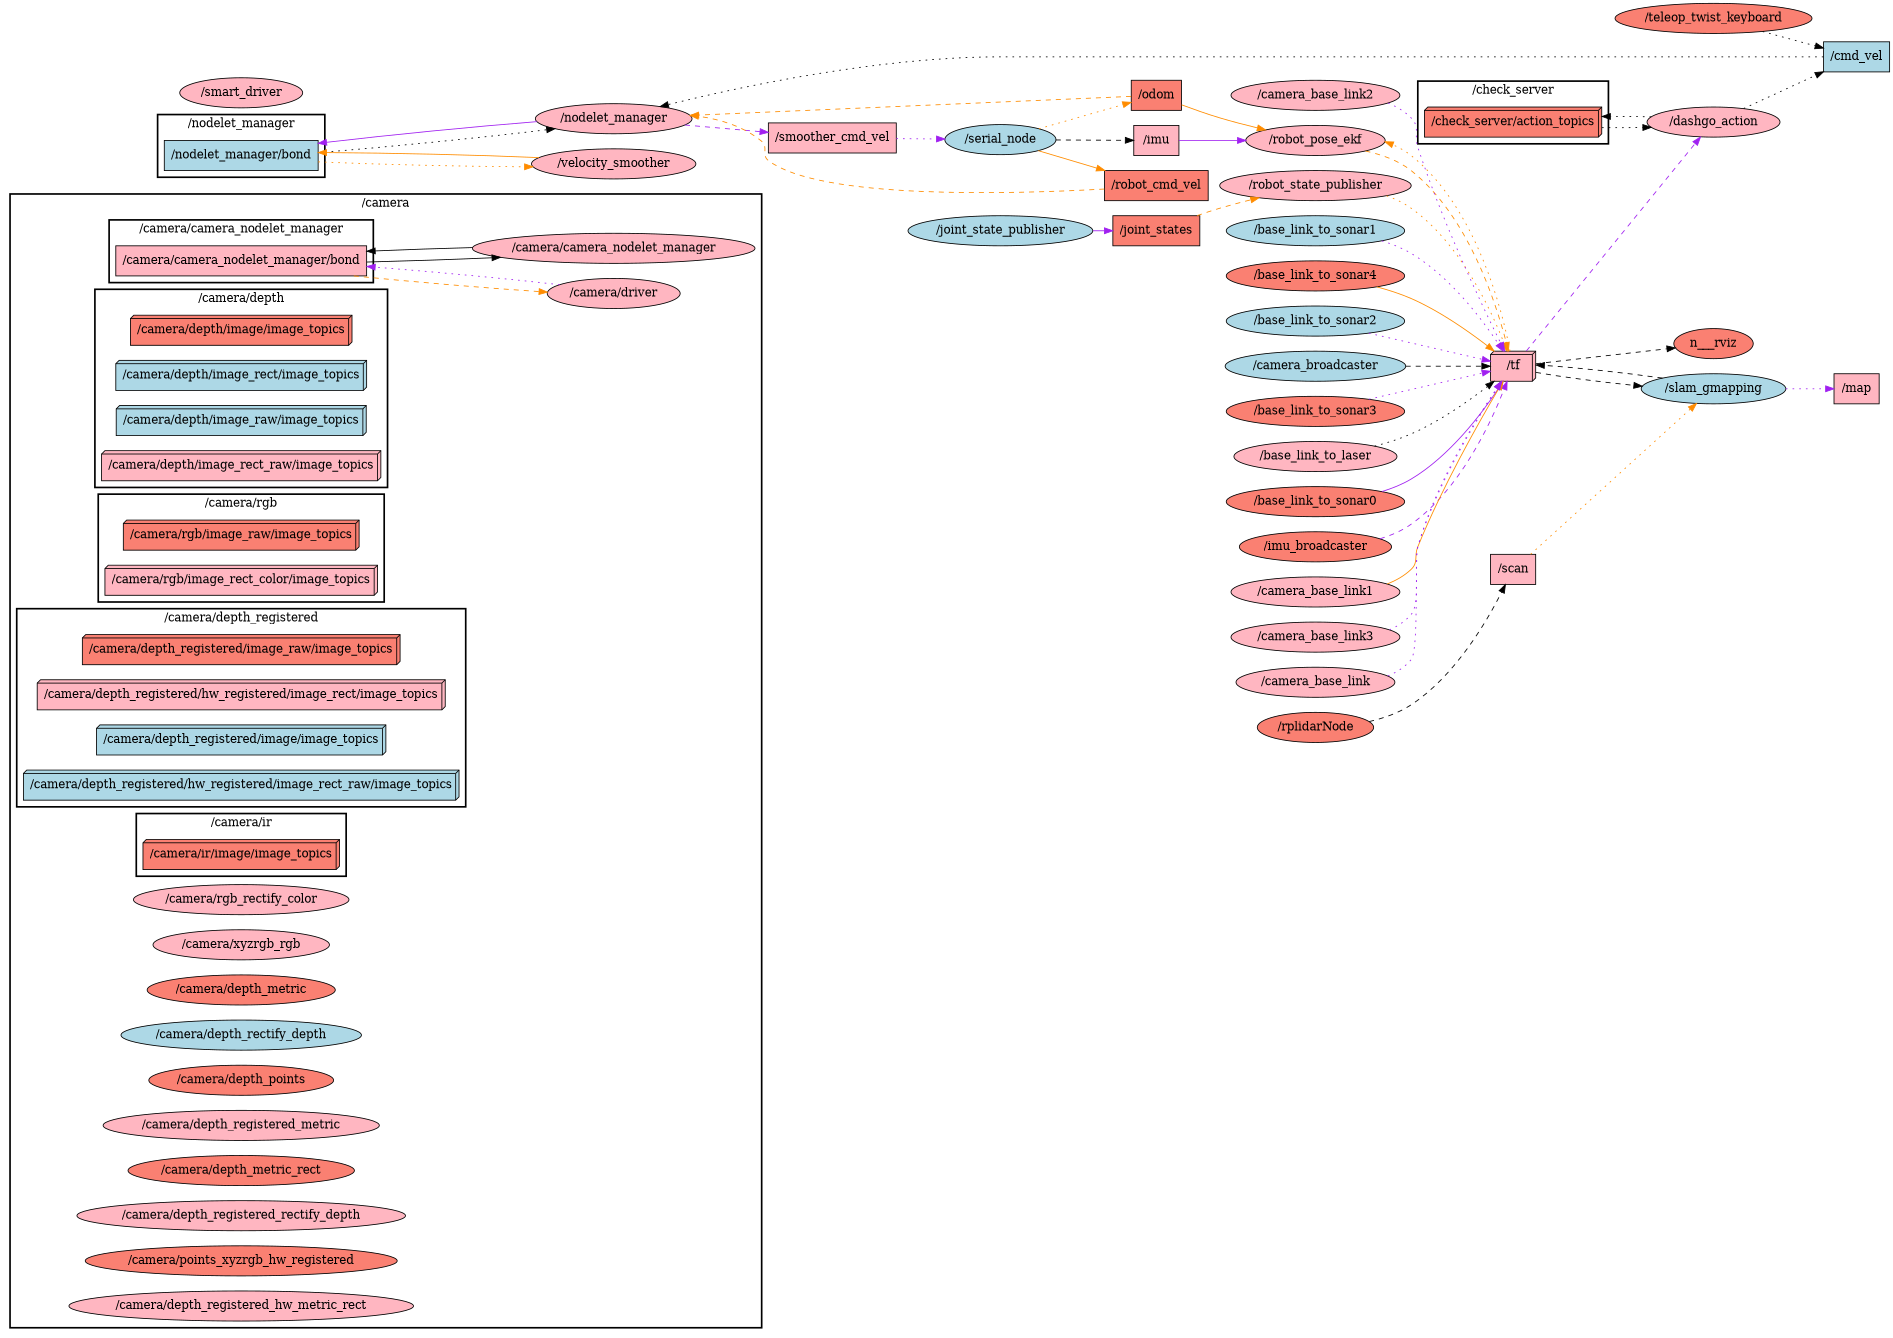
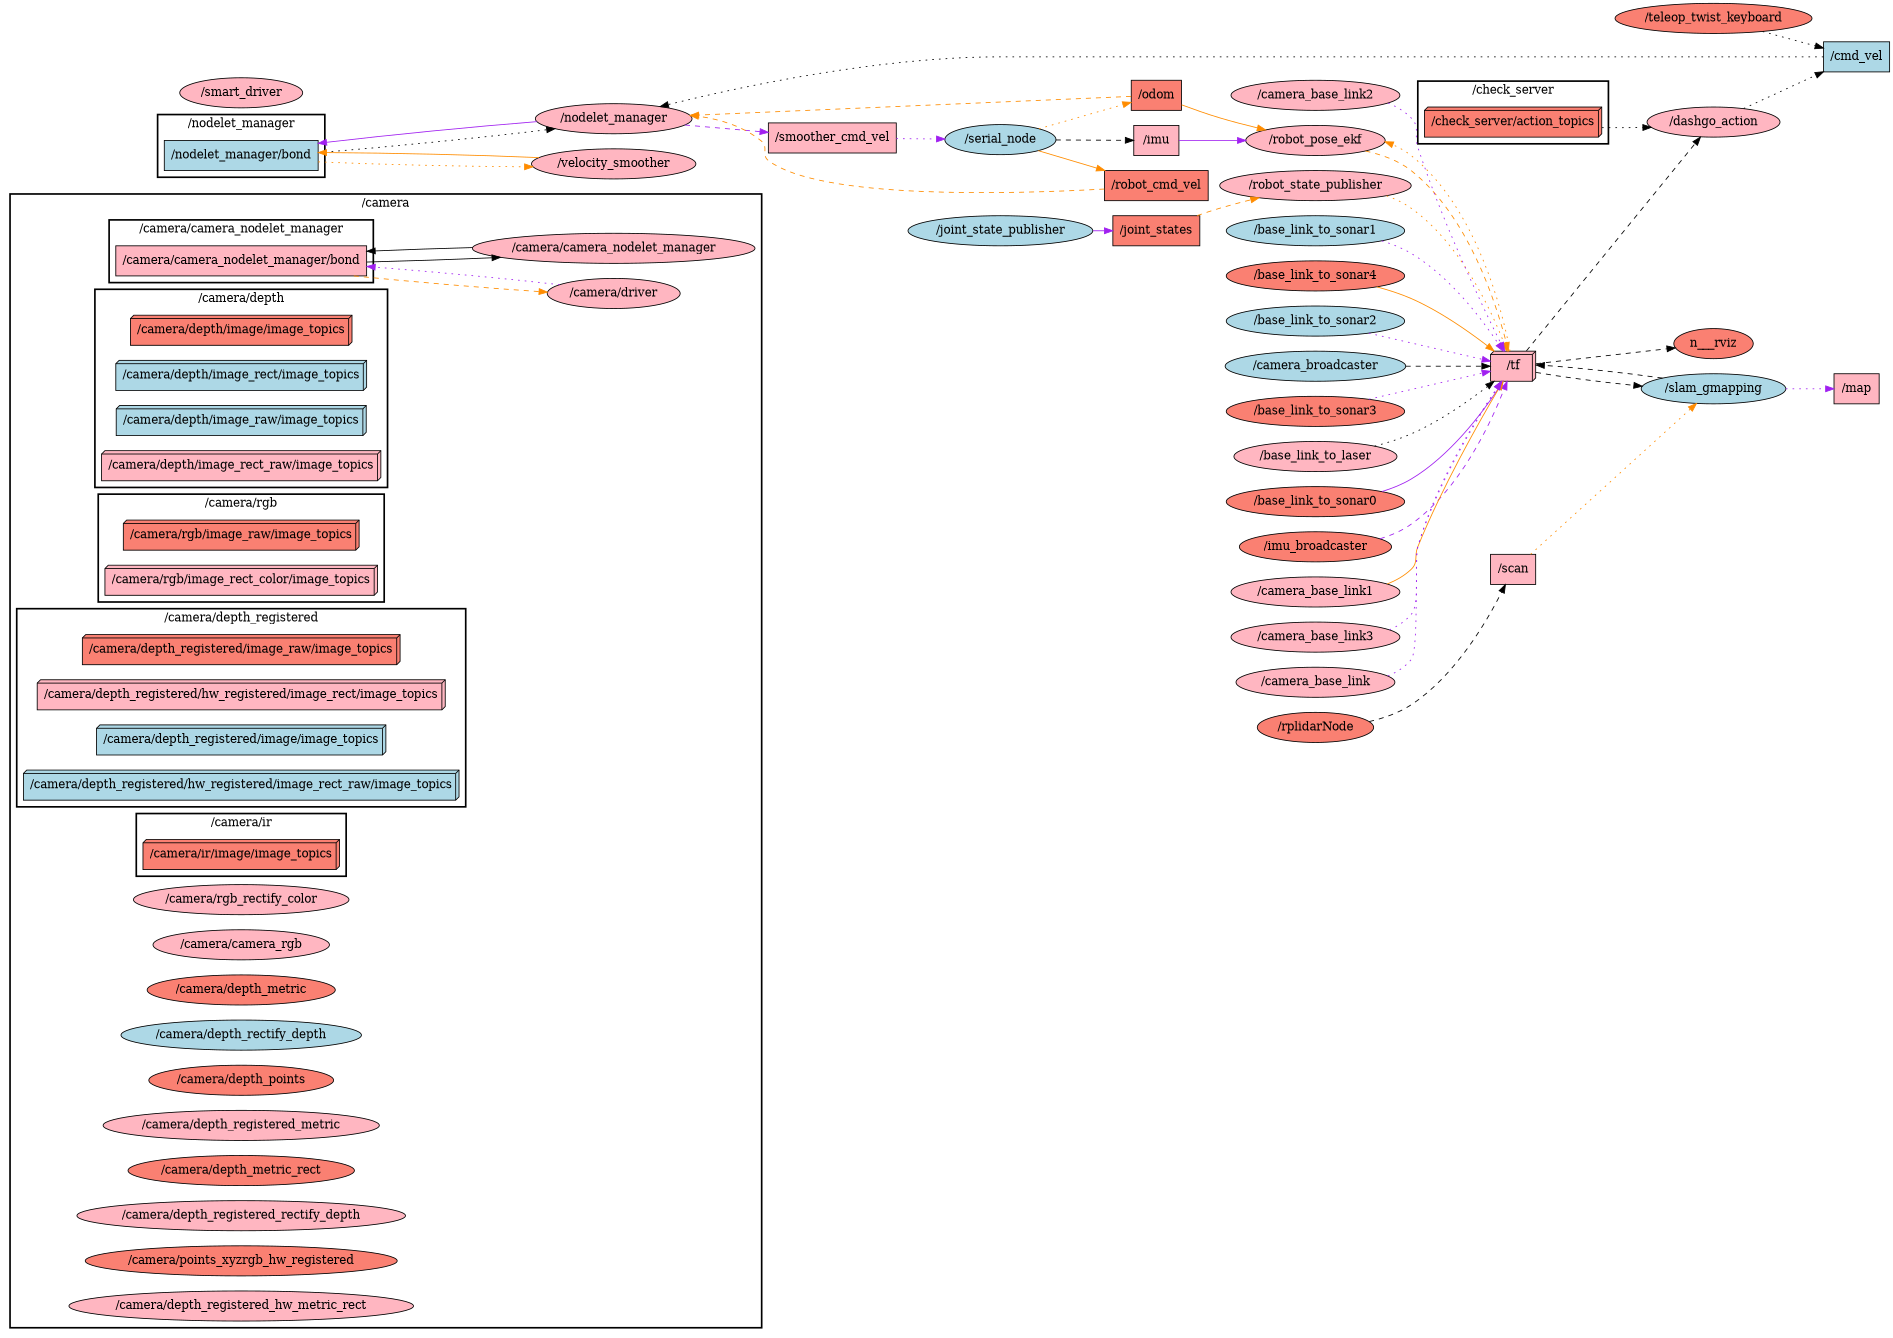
(1631, 117) -> none
(1611, 247) -> (1611, 247)
(241, 945) -> (241, 945)
